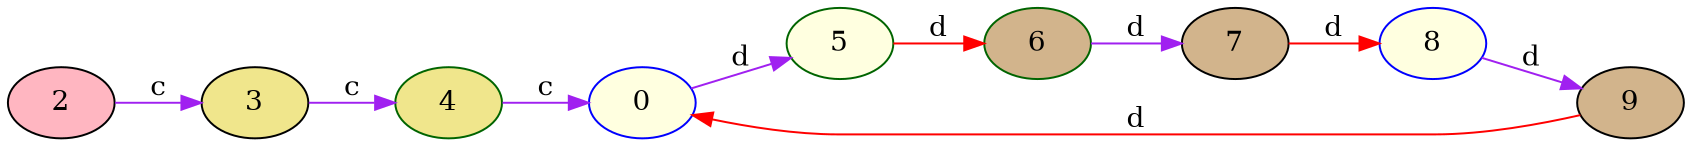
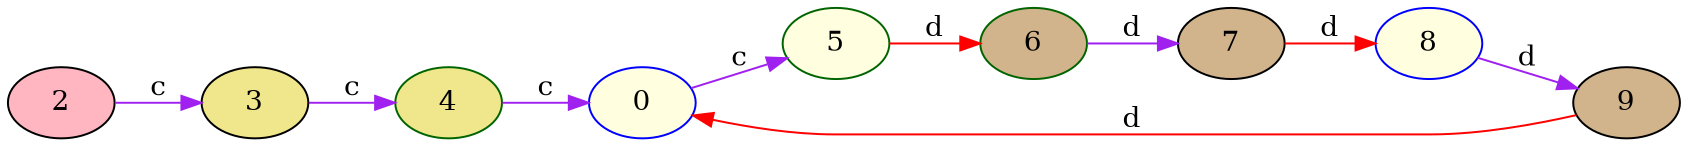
(741, 58) -> (739, 58)
